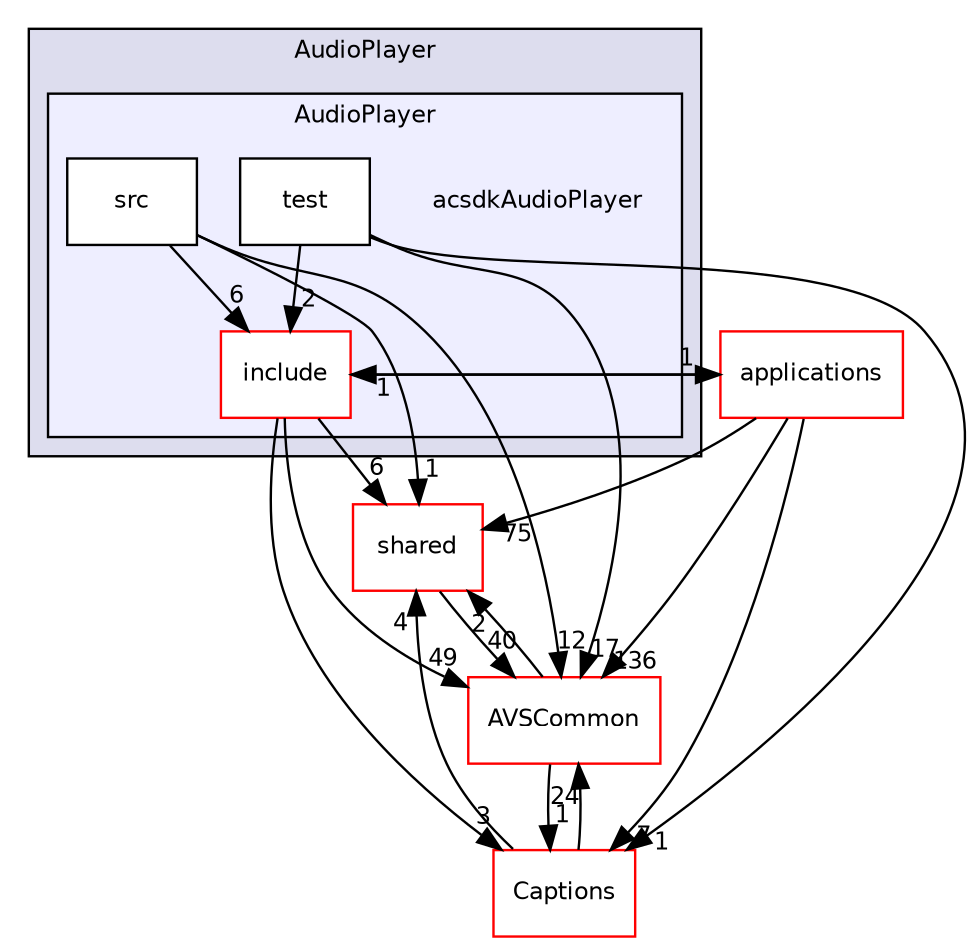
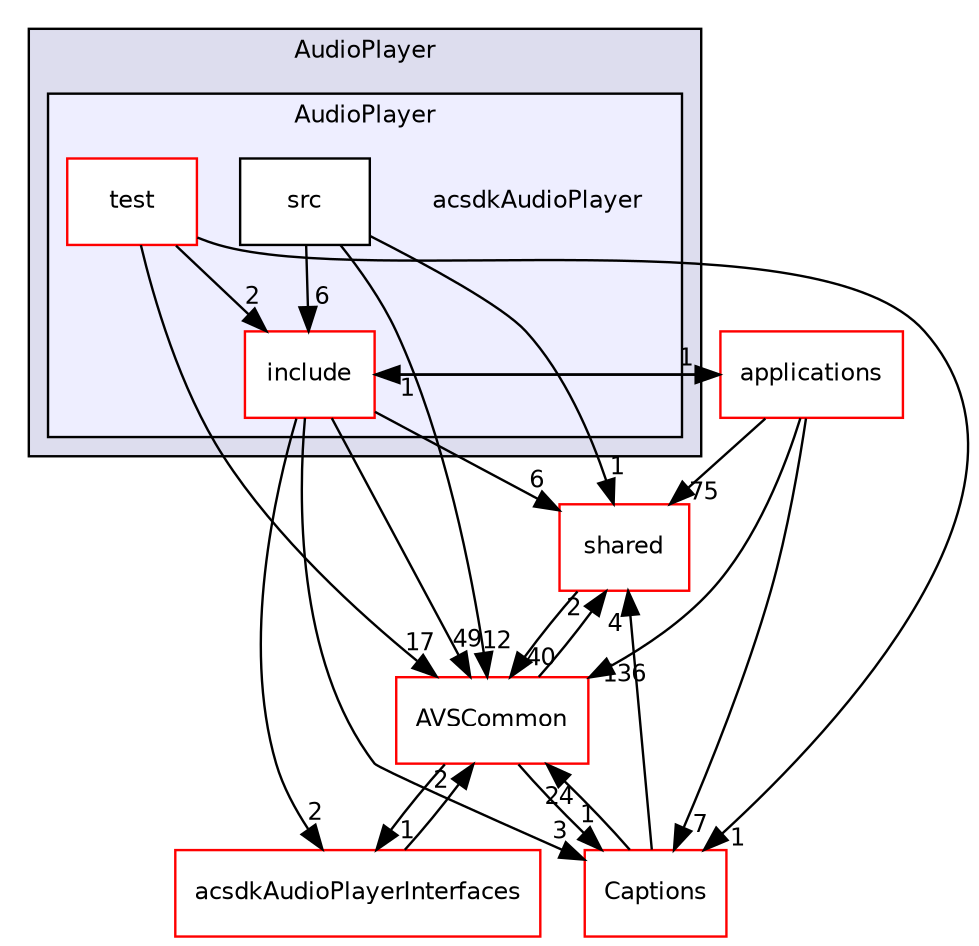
(305, 202) -> (132, 202)
none -> (358, 893)
